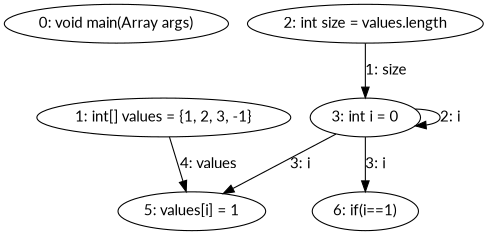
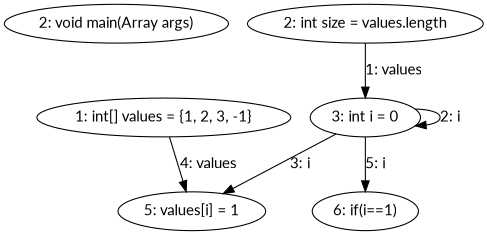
(116, 24) -> (116, 24)
(386, 71) -> (394, 71)
(376, 164) -> (376, 164)
